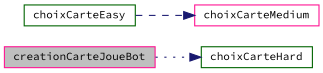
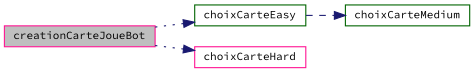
(257, 15) -> (408, 15)
none -> (169, 25)
(257, 57) -> (250, 57)
